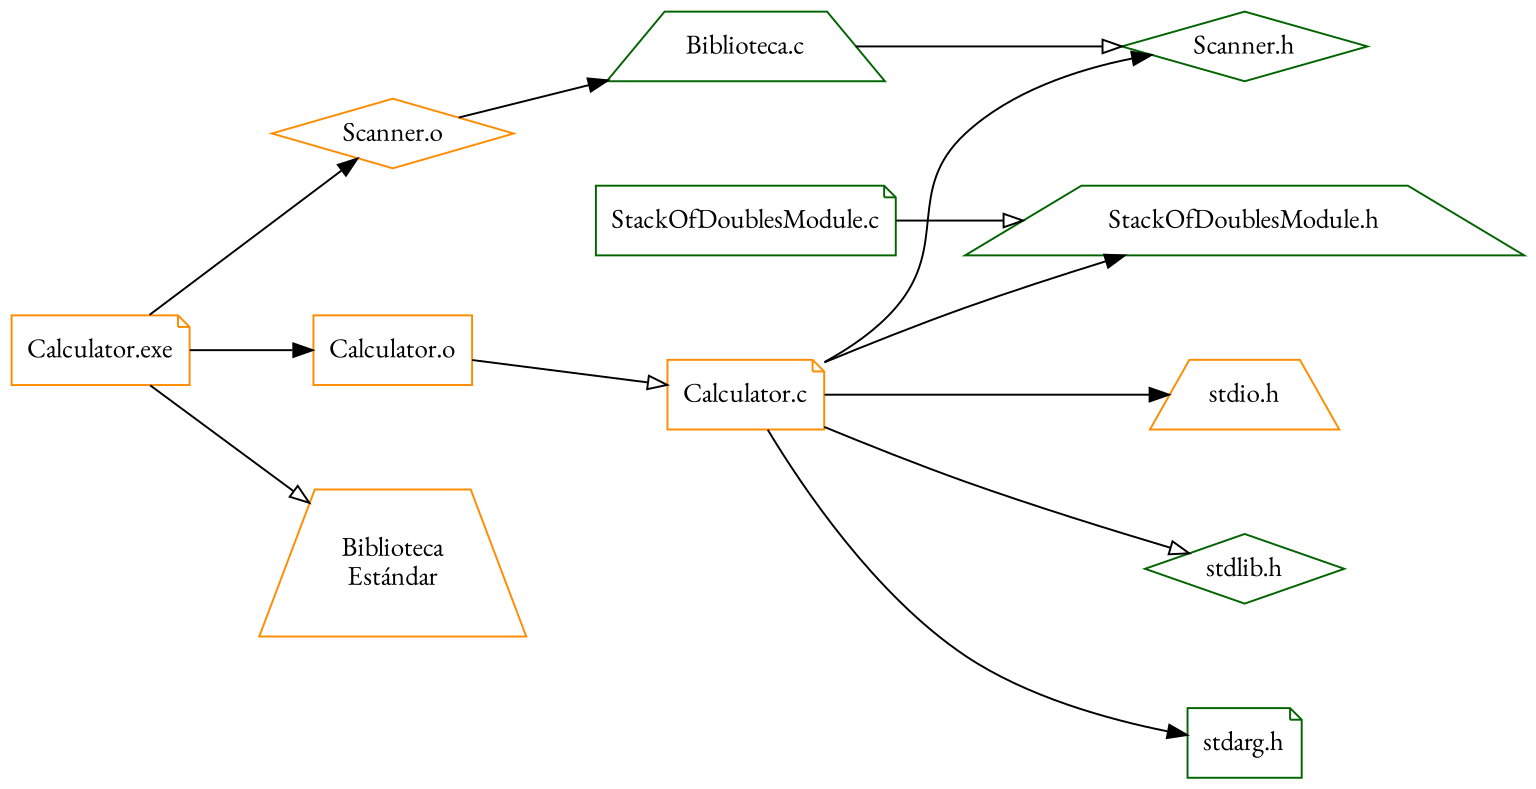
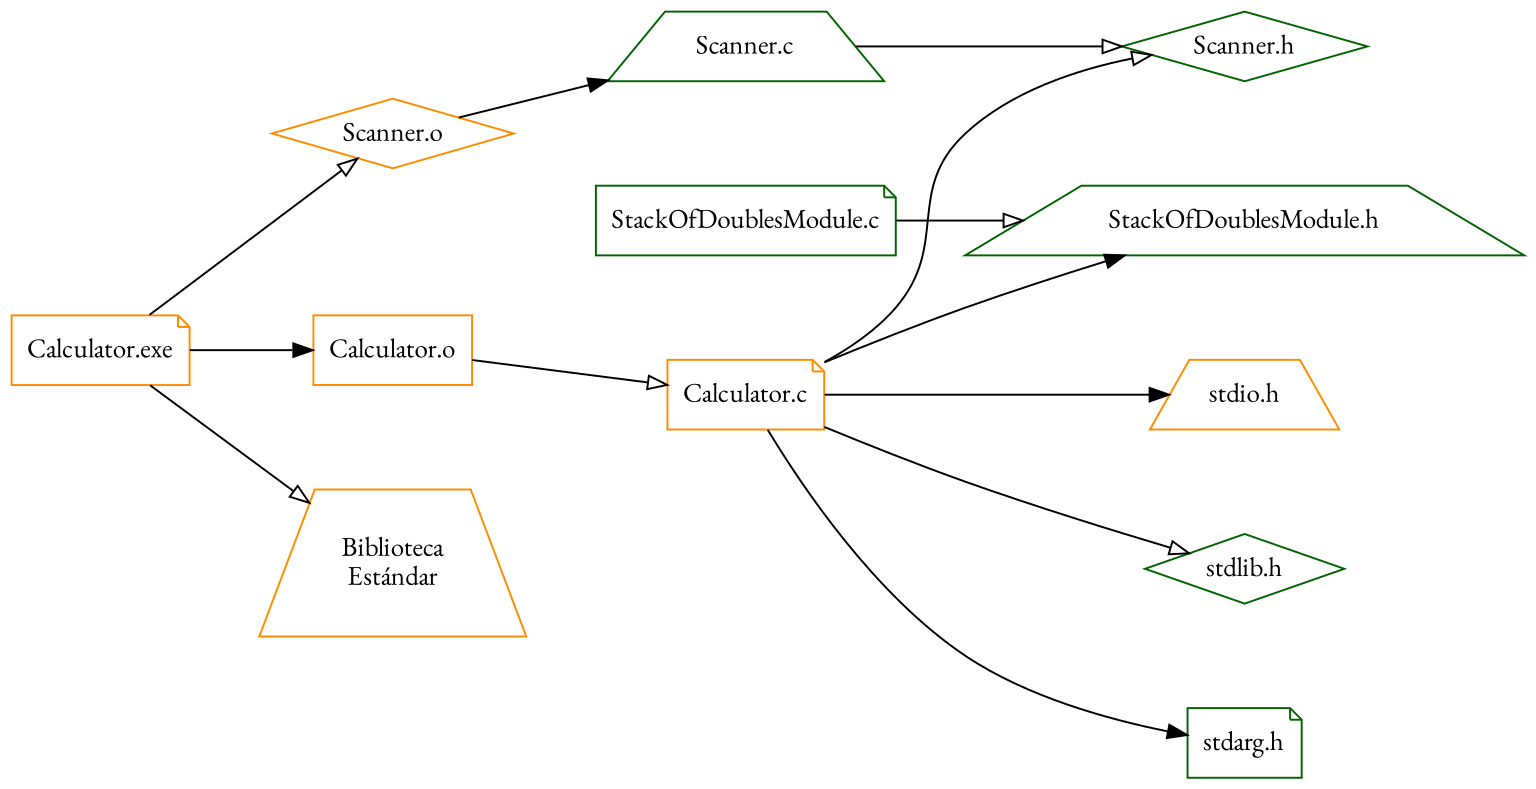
(746, 46) -> (746, 46)
(938, 173) -> (938, 173)
(246, 243) -> (246, 243)
